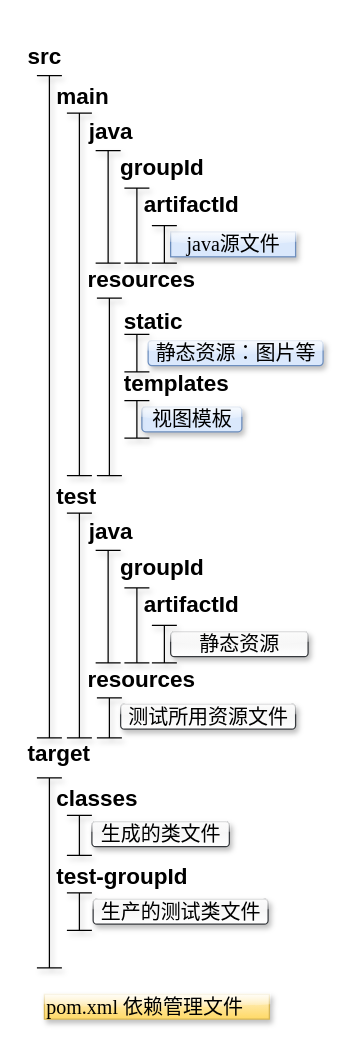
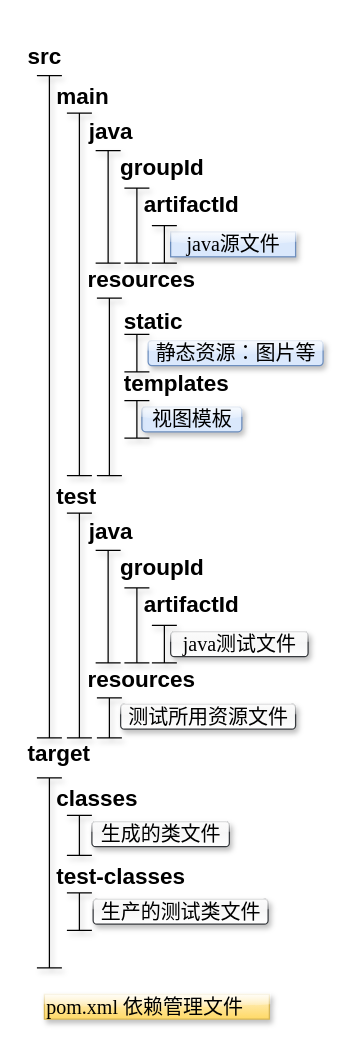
(240, 644) -> (240, 644)
(107, 874) -> (105, 874)
